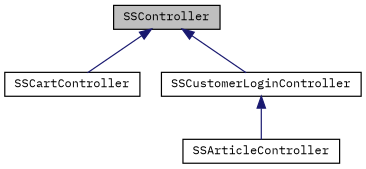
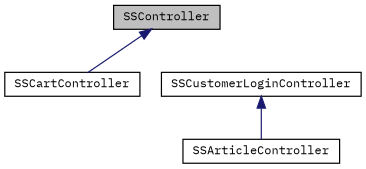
(219, 54) -> none
